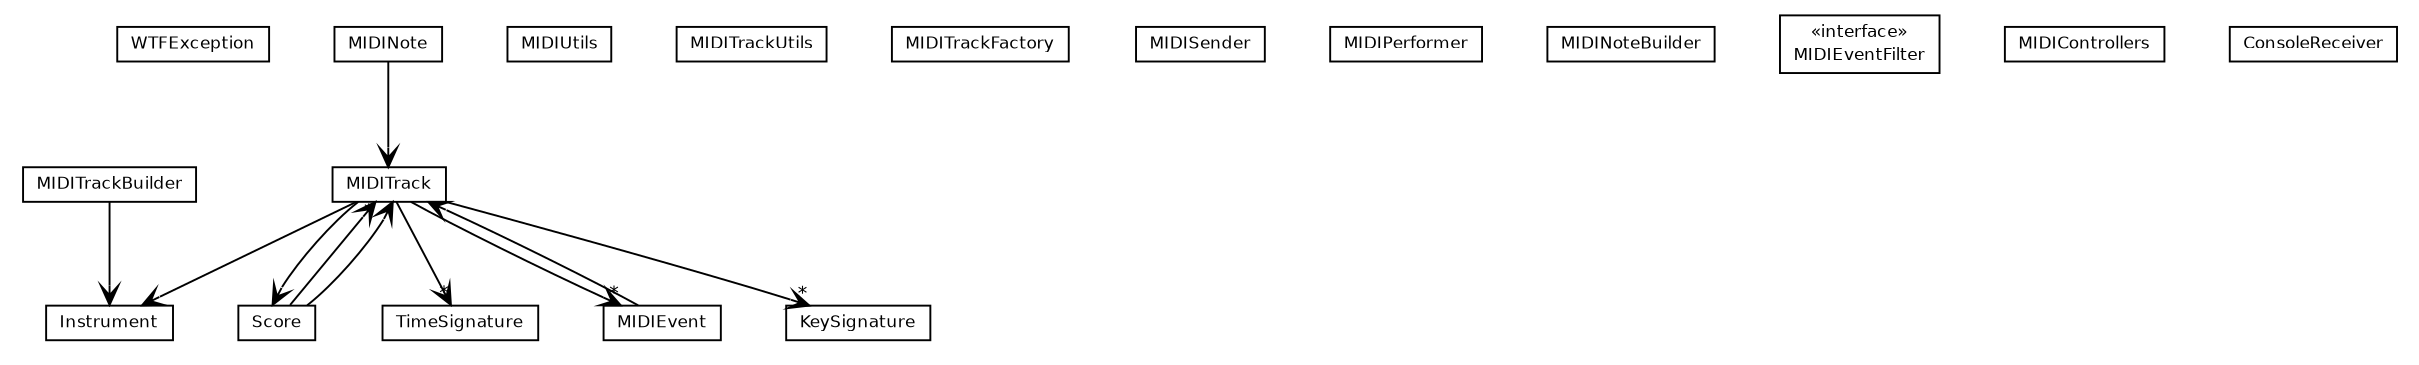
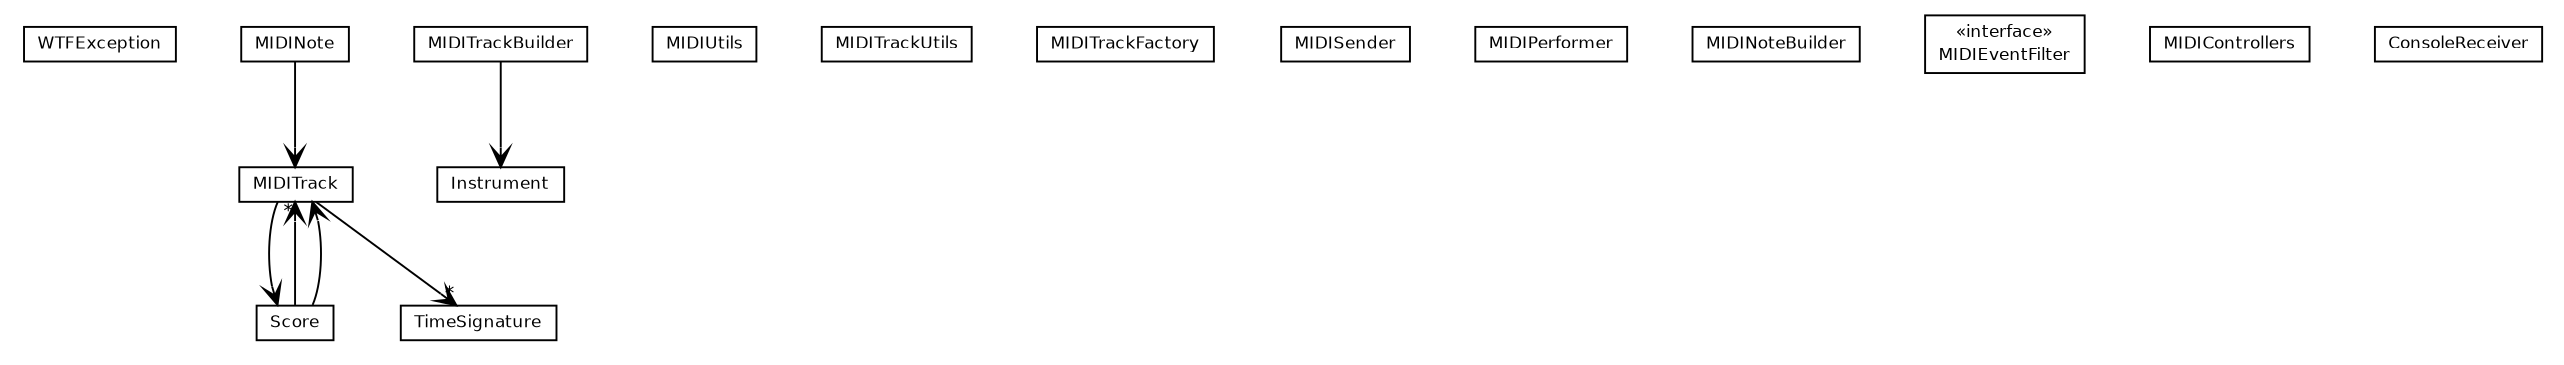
(258, 249) -> none
(661, 323) -> none
(857, 323) -> none
